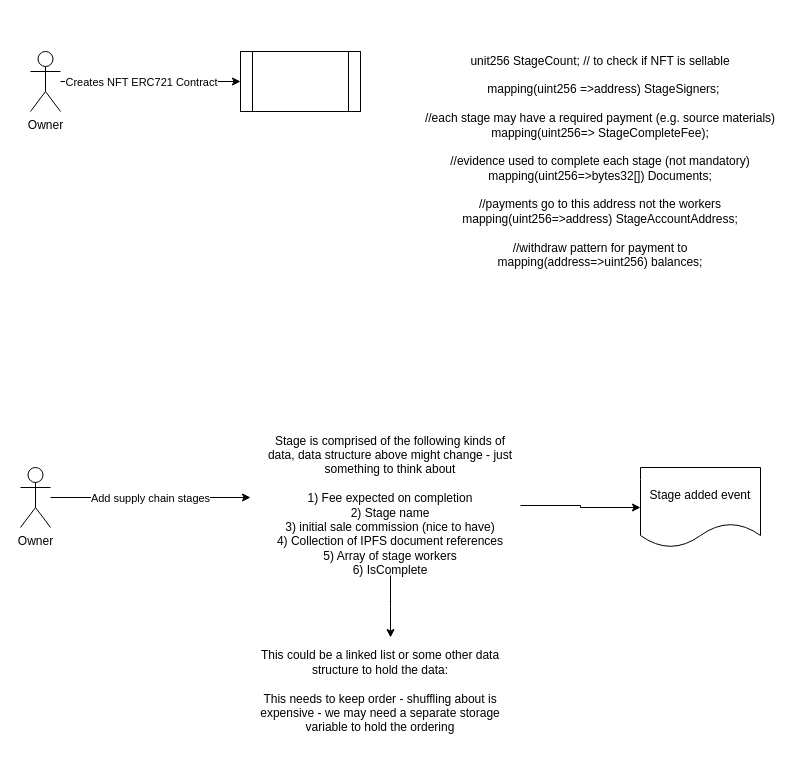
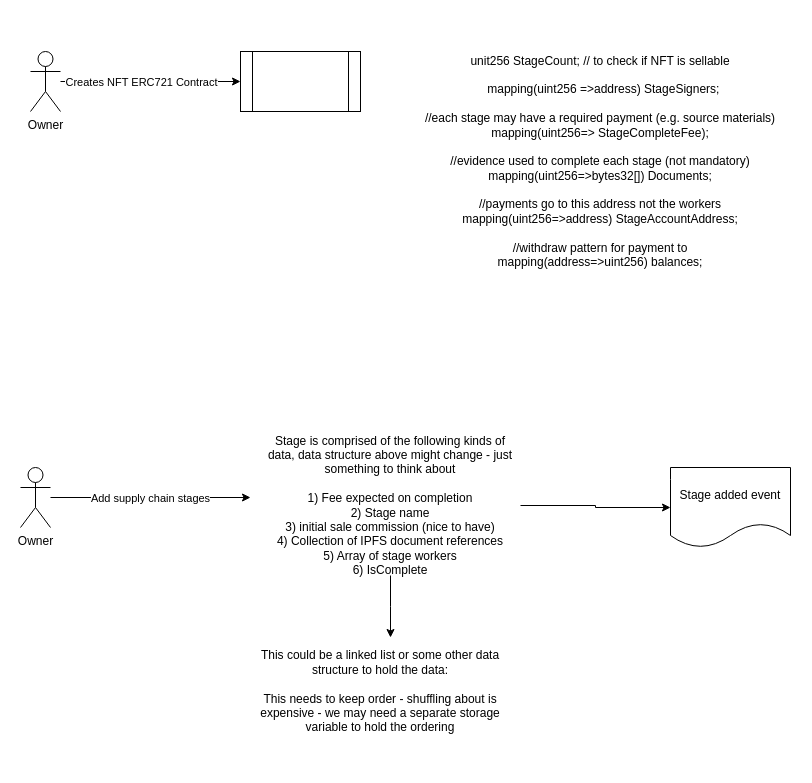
(701, 508) -> (731, 508)
